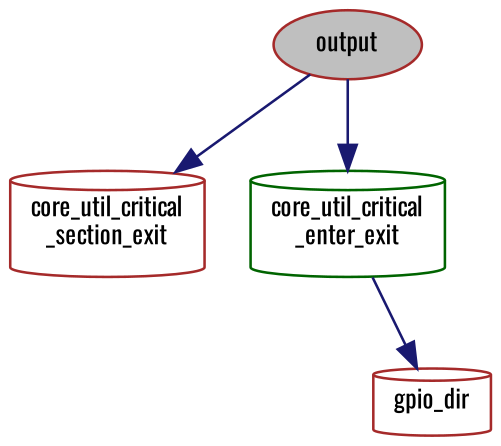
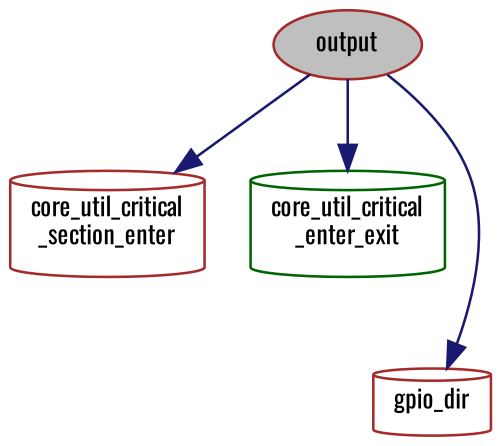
(107, 224) -> (107, 224)
(389, 311) -> (475, 195)
